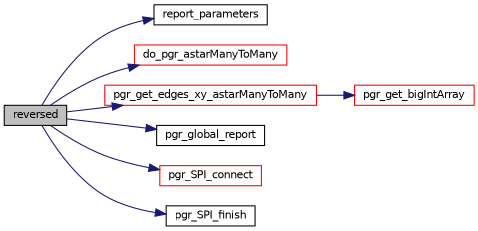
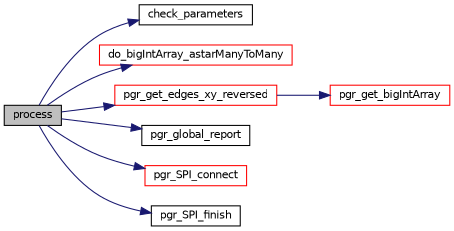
(211, 15) -> (196, 15)
(211, 55) -> (196, 55)
(211, 95) -> (196, 95)
(35, 115) -> (33, 115)
